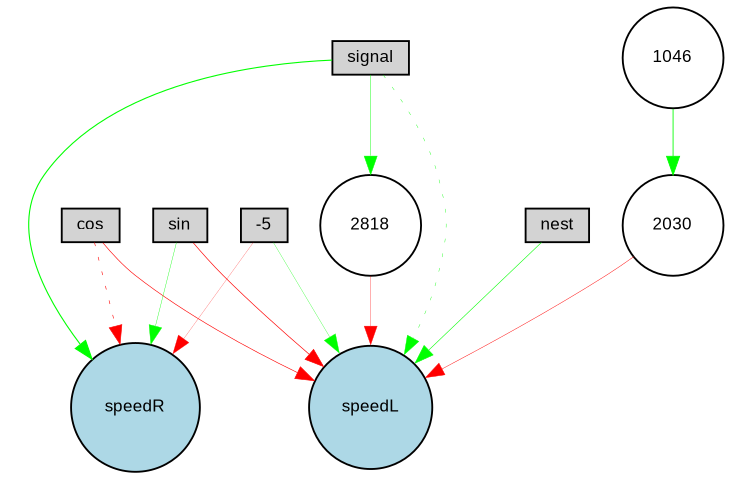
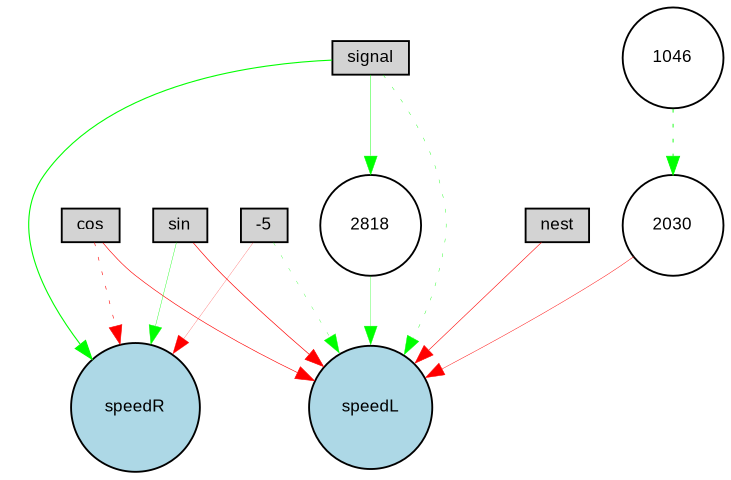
(673, 133) -> (673, 133)
(302, 290) -> (302, 290)
(485, 296) -> (485, 296)
(371, 301) -> (371, 301)
